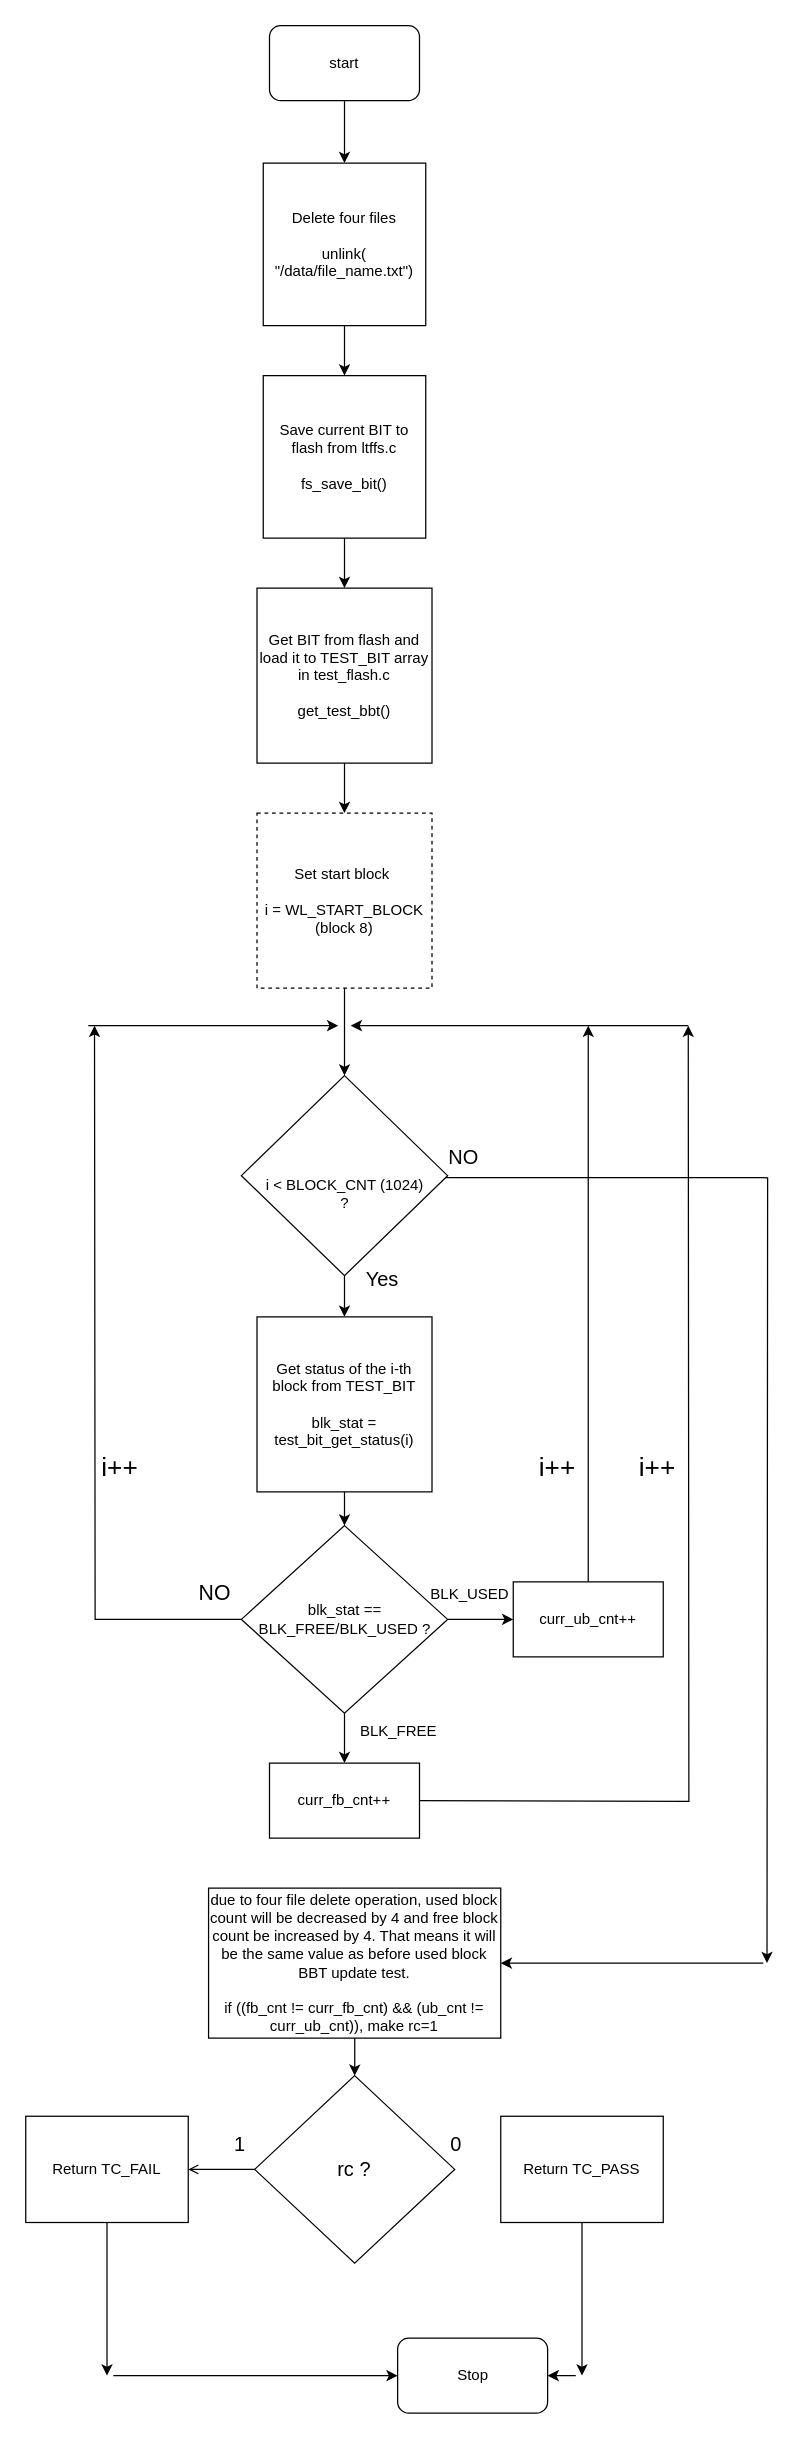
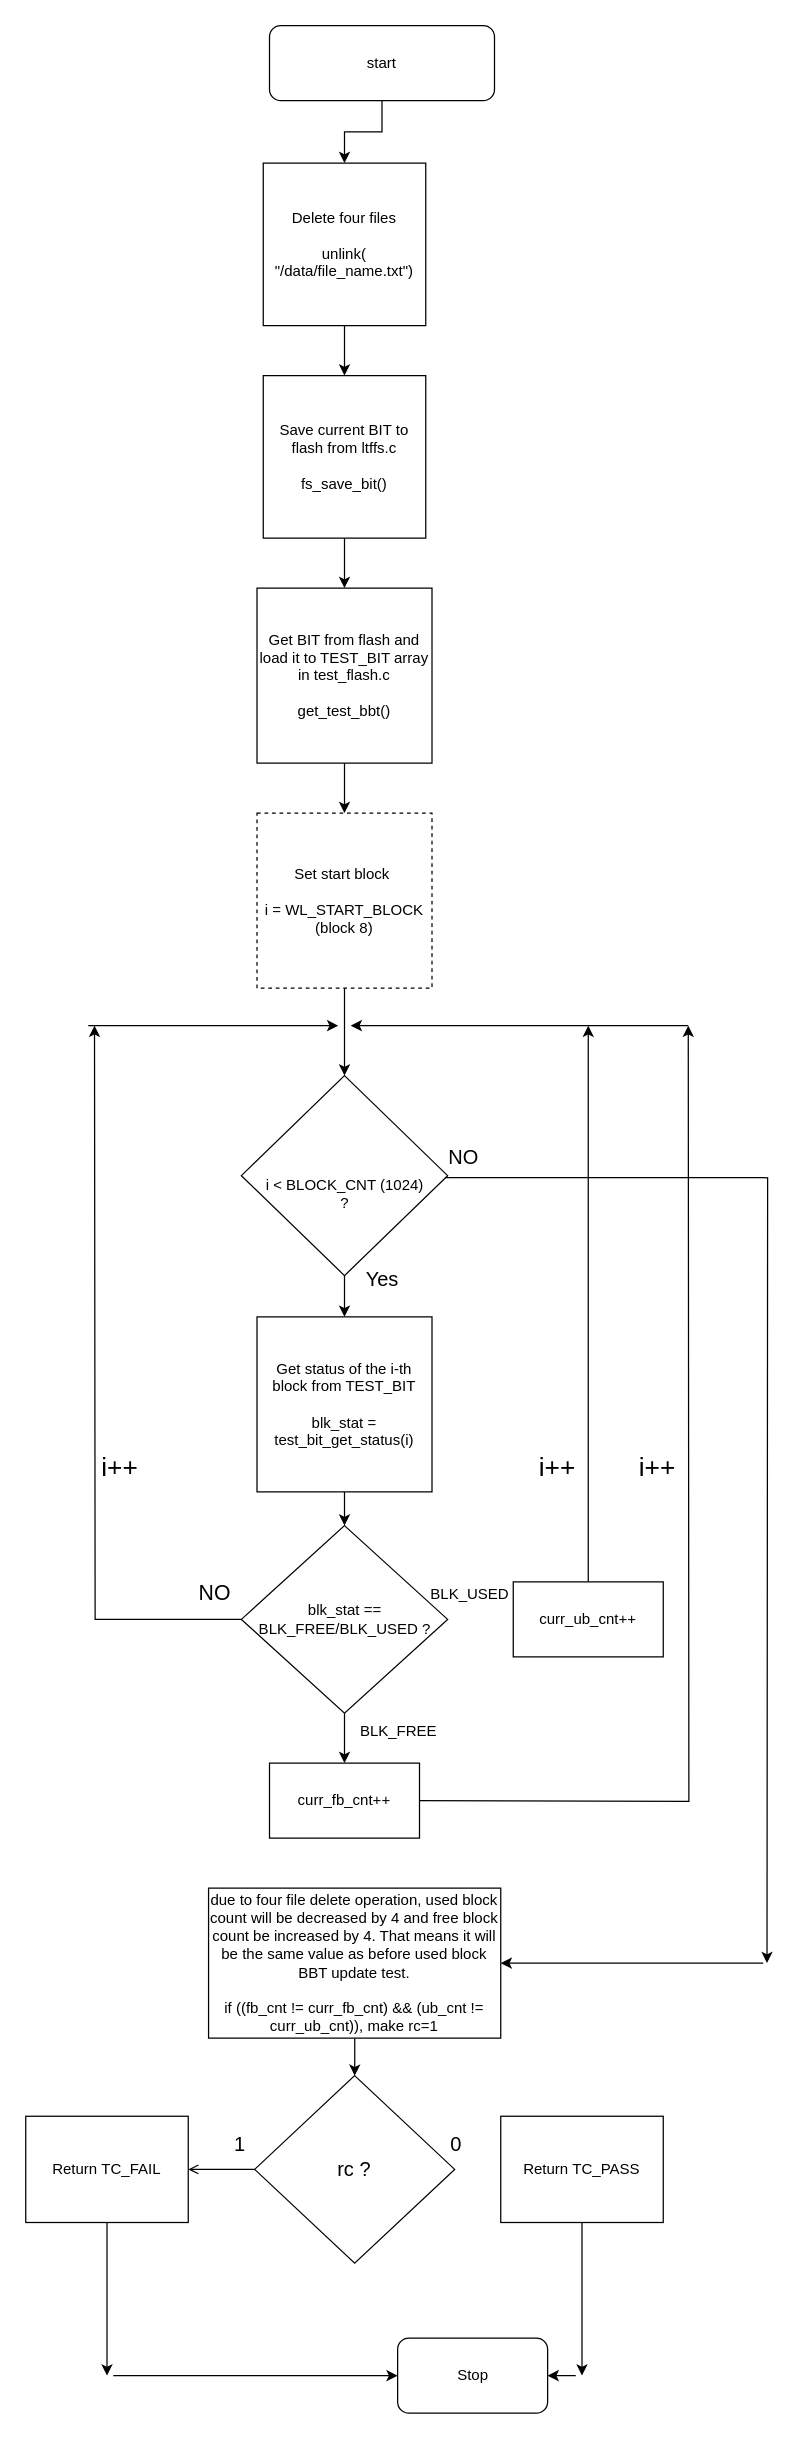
(344, 63) -> (382, 63)
(476, 1619) -> none
